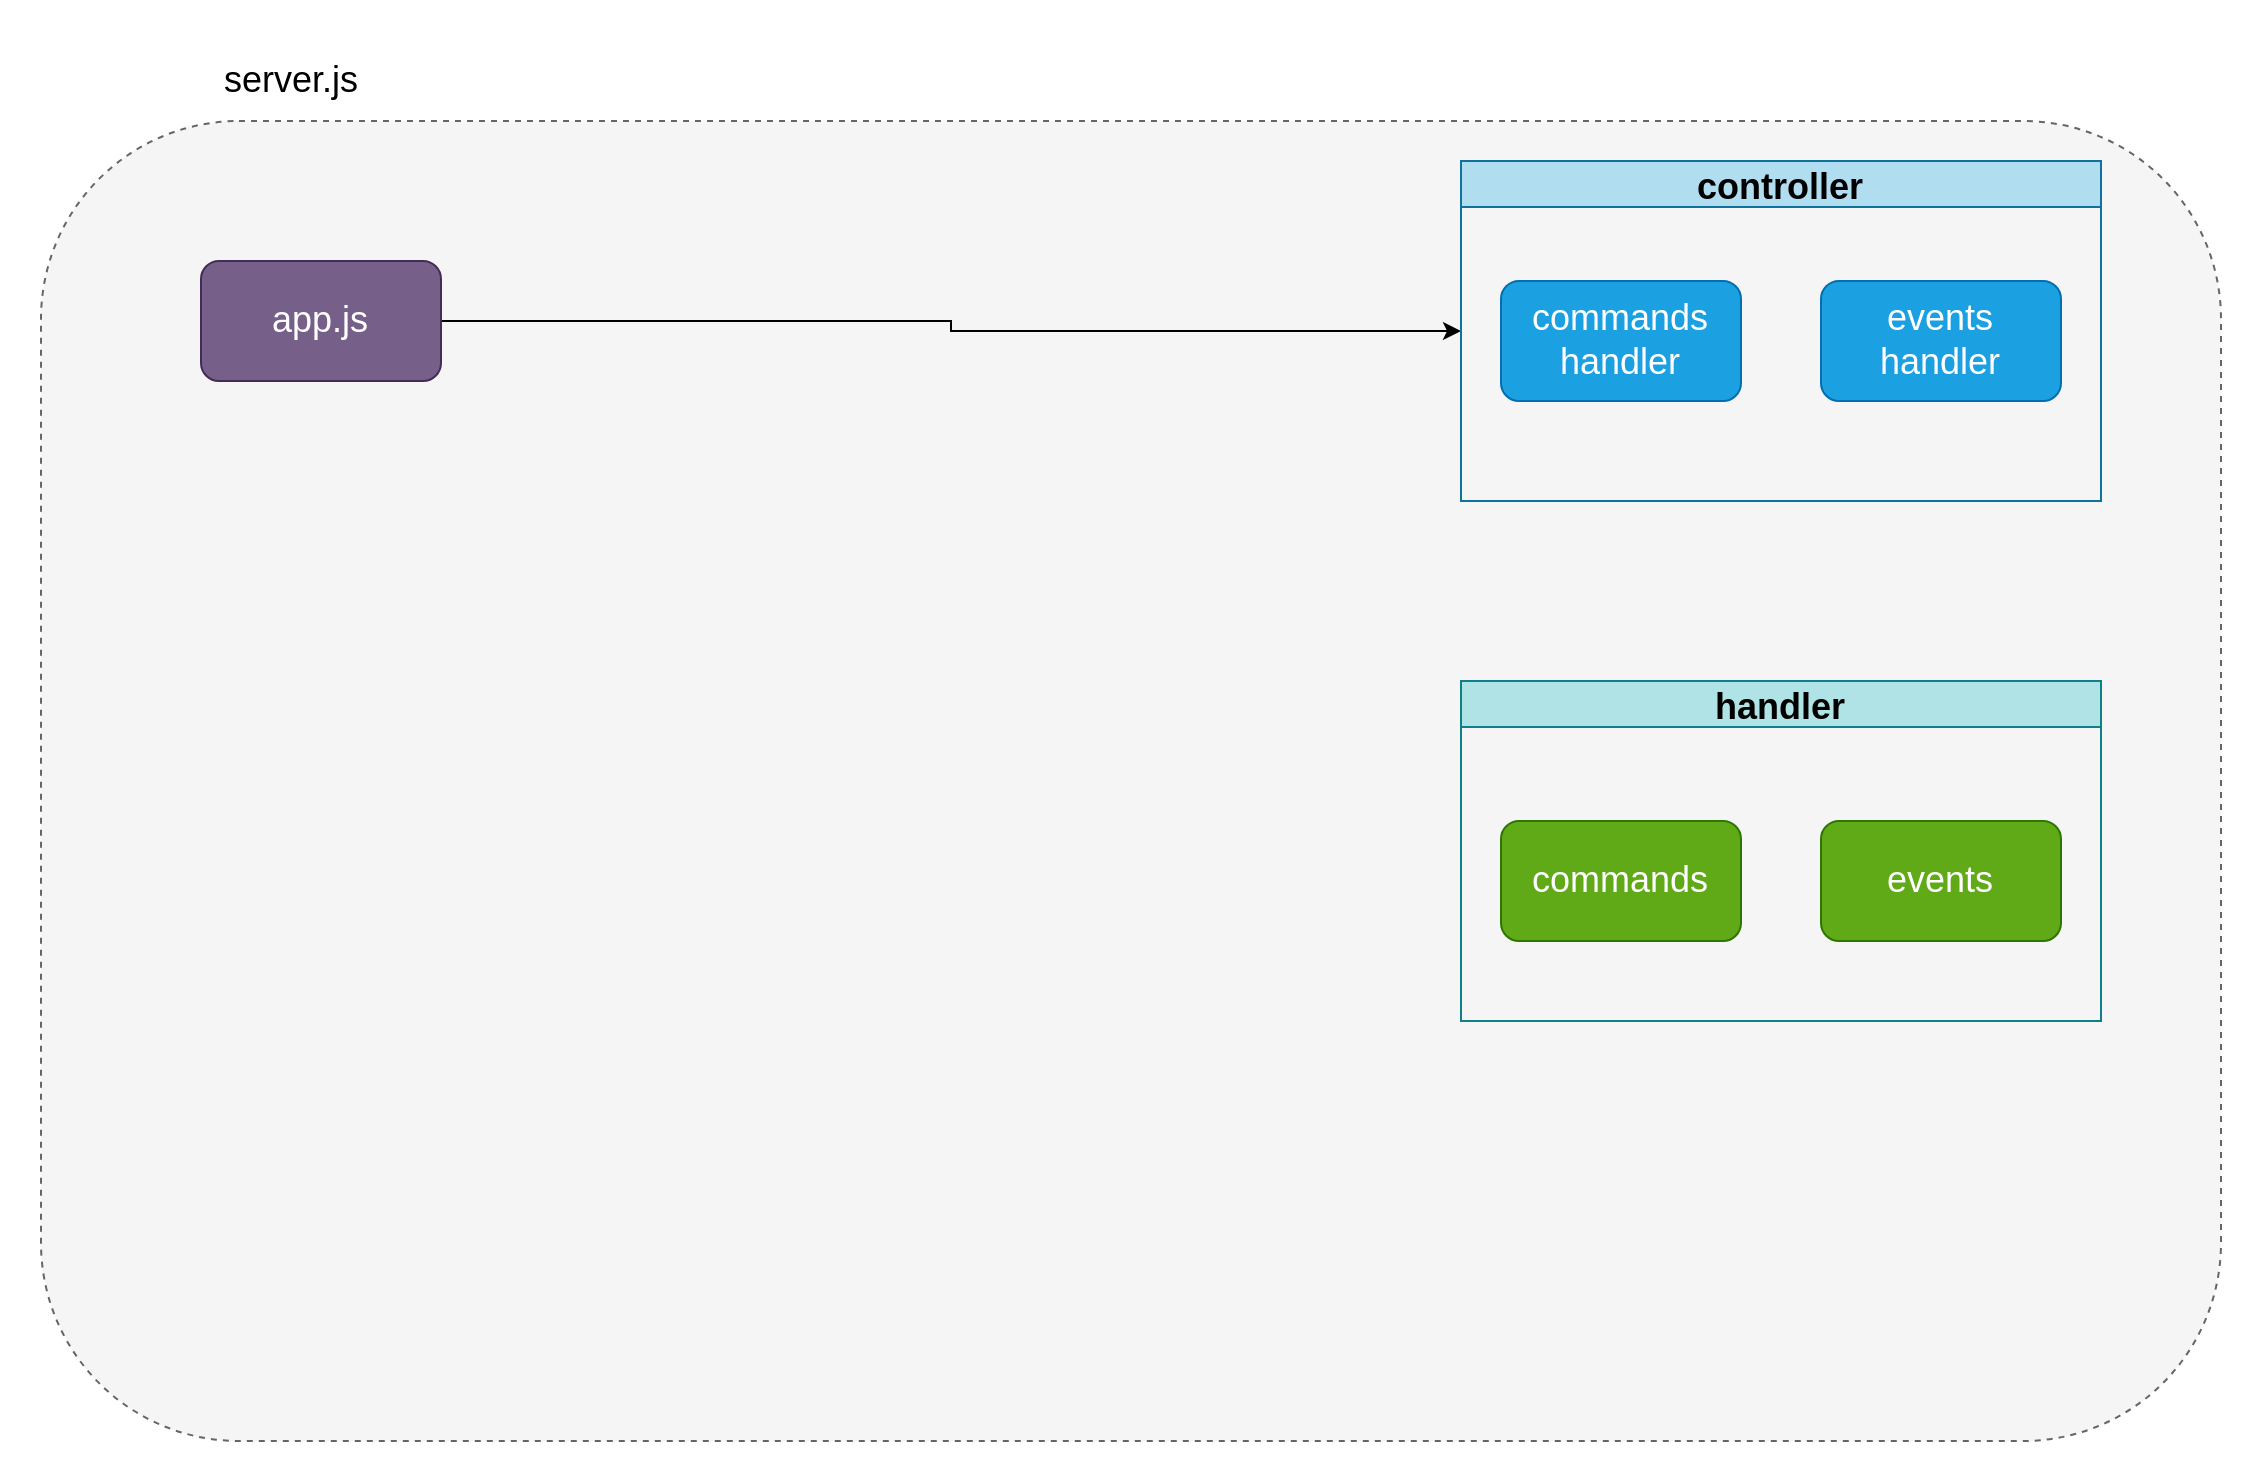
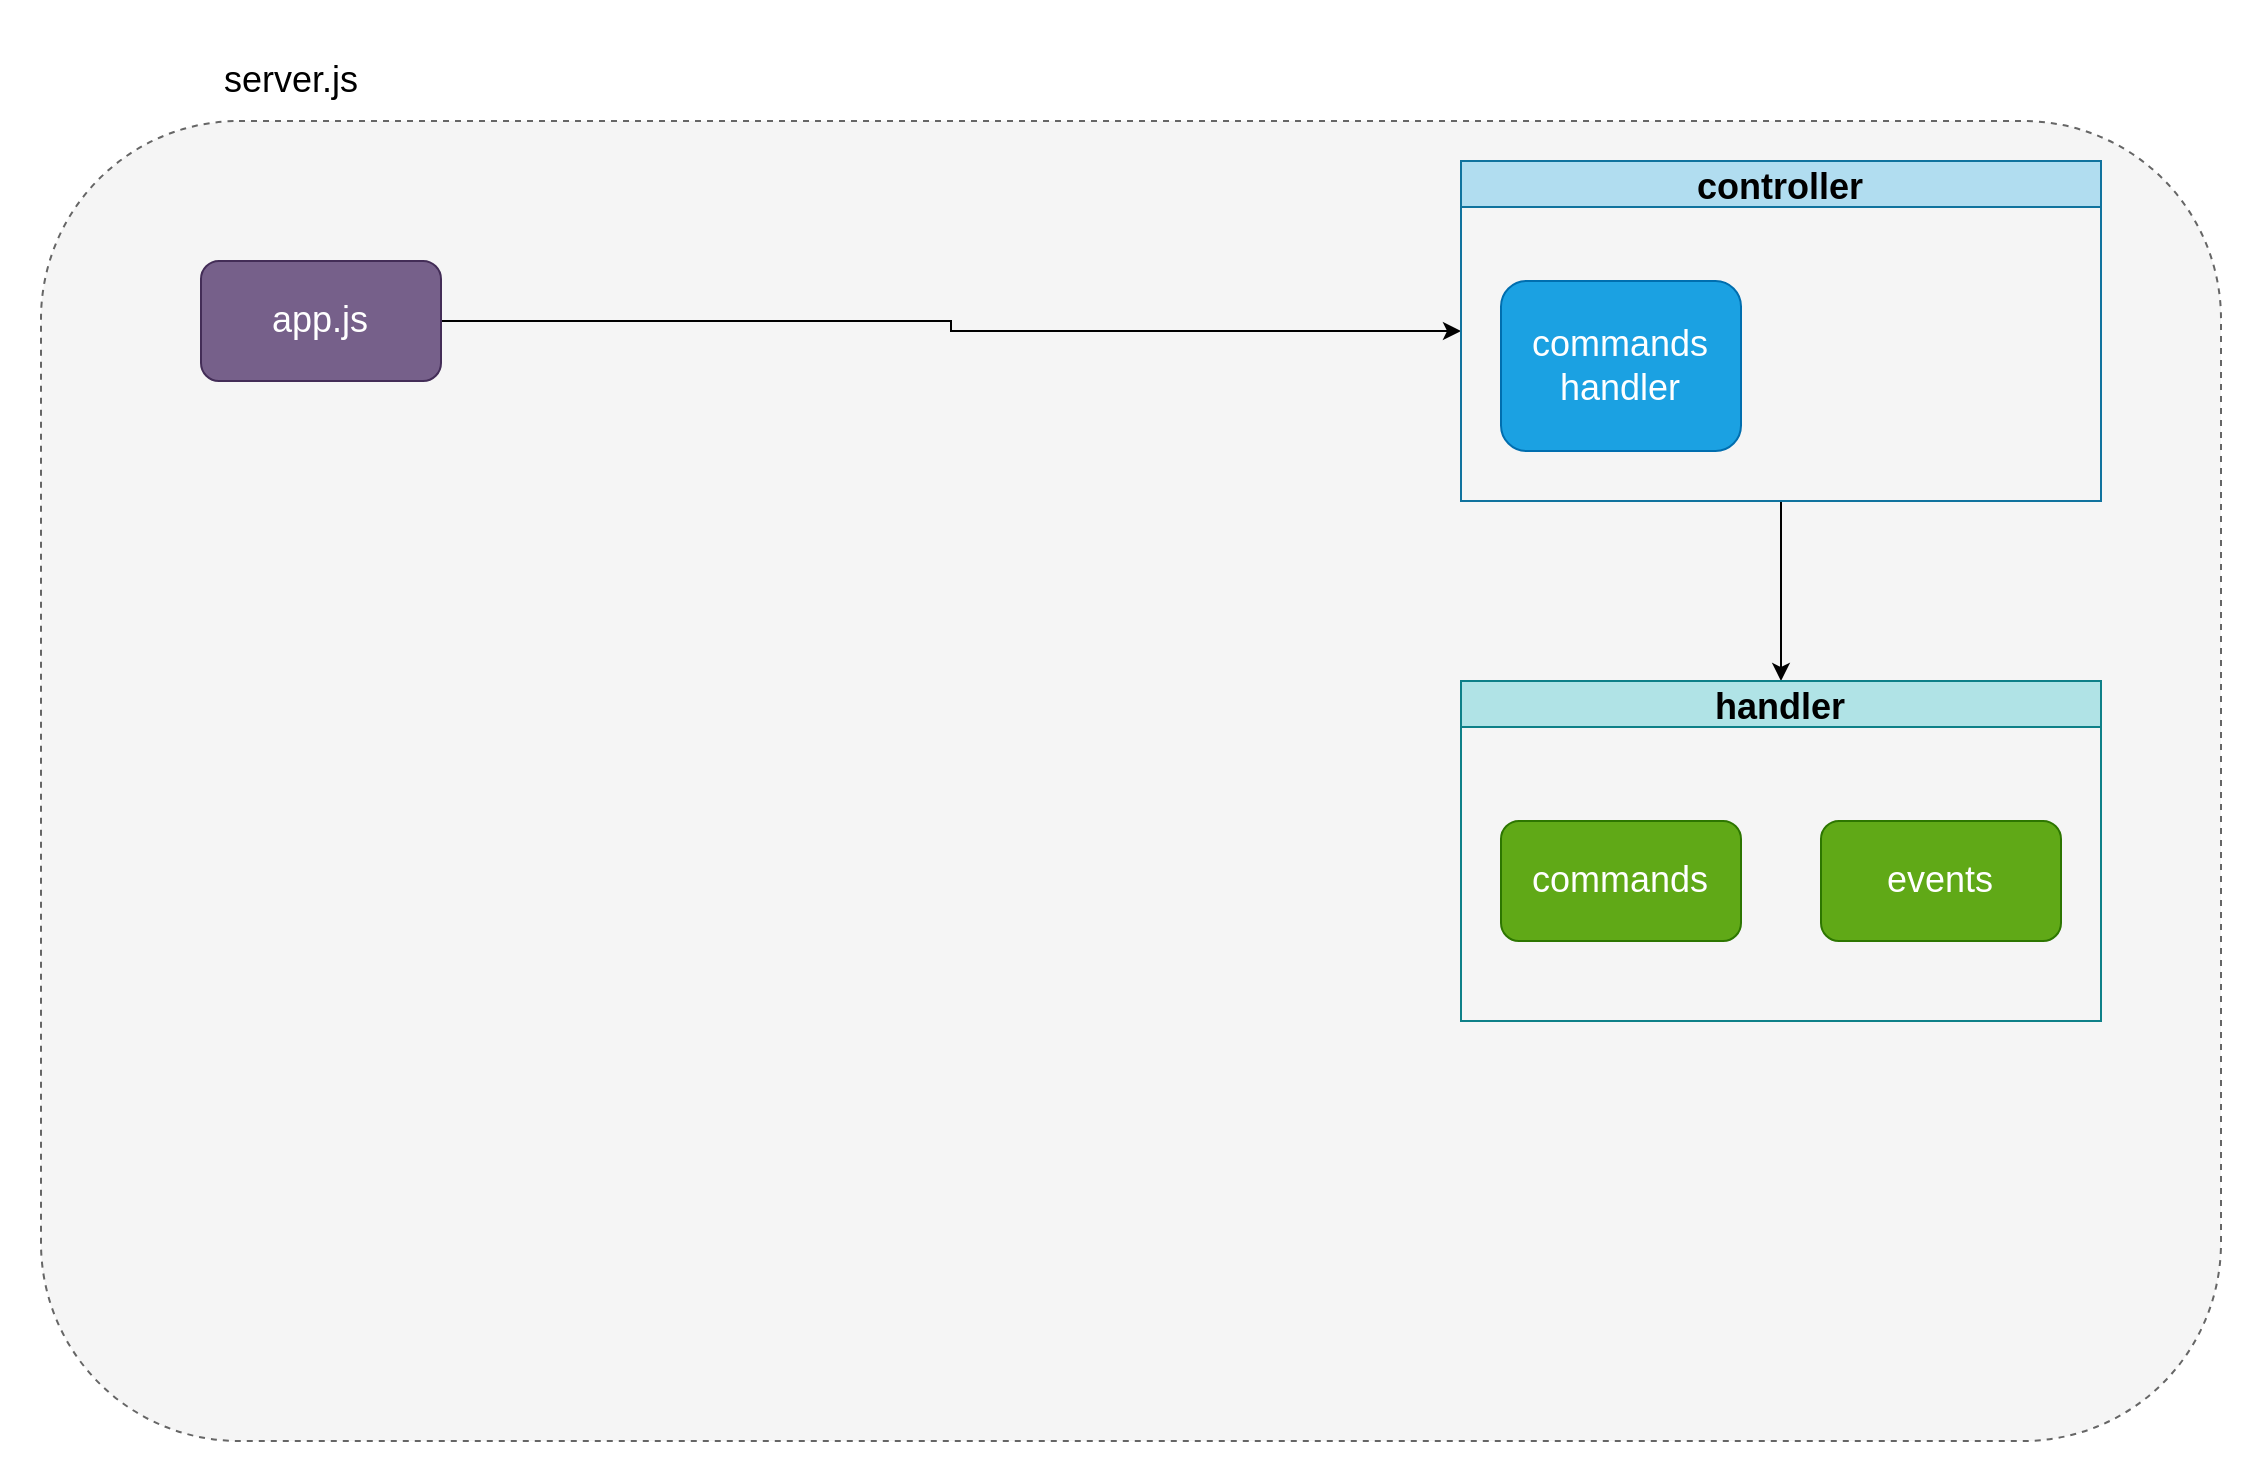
(1621, 341) -> (1621, 366)
(1941, 341) -> none
none -> (1781, 586)
